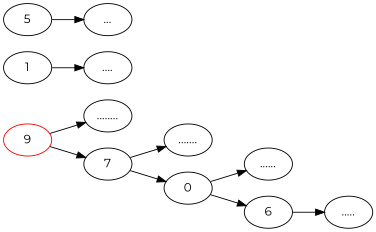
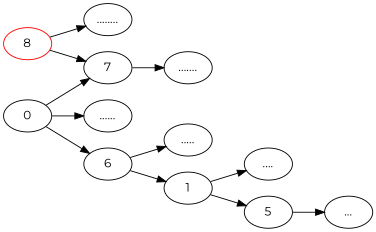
(28, 140) -> (28, 44)
(144, 175) -> (64, 94)
none -> (144, 175)
none -> (224, 199)
